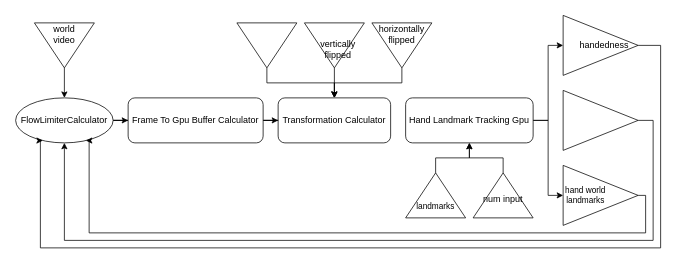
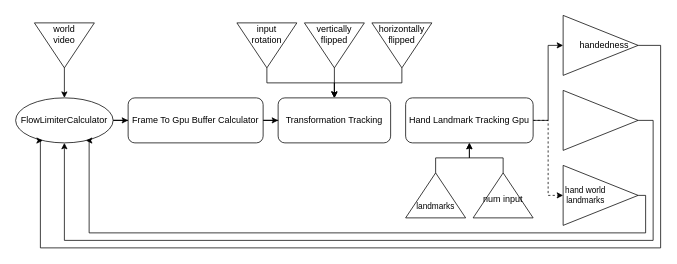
none -> (267, 34)
(338, 49) -> (334, 34)
(334, 120) -> (334, 120)
(548, 163) -> (548, 163)
